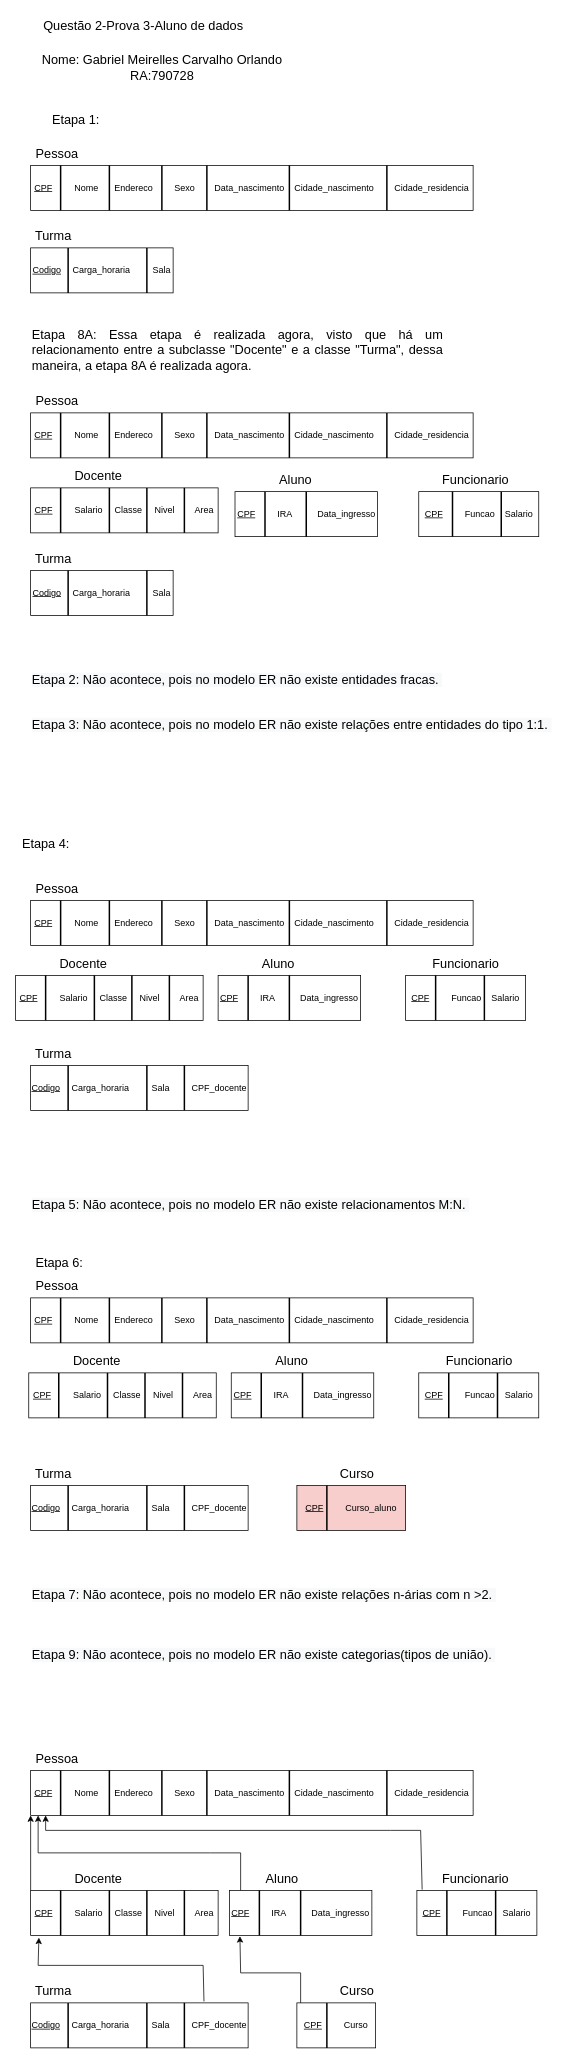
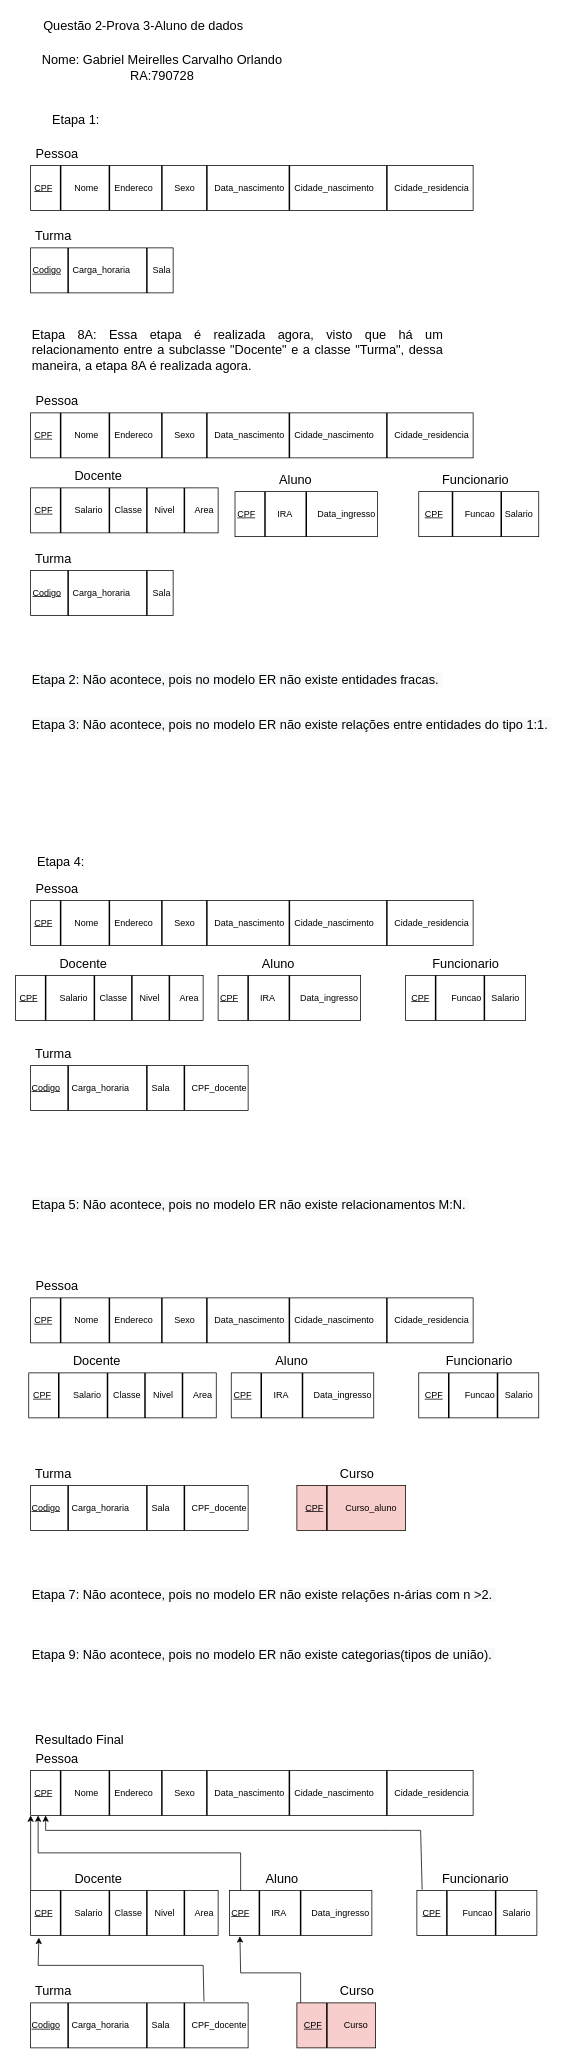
(45, 844) -> (60, 863)
(59, 1263) -> none
none -> (79, 1740)
(336, 2025) -> (336, 2025)
